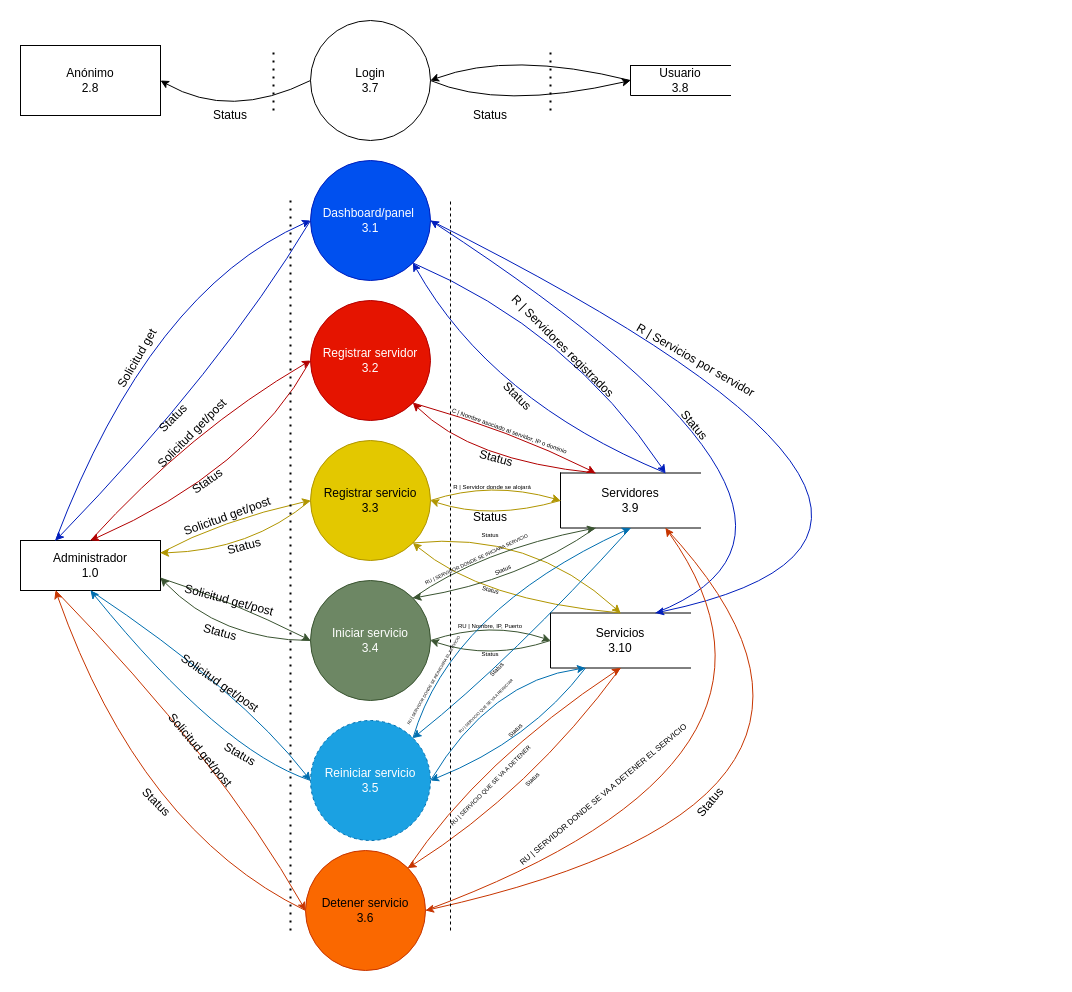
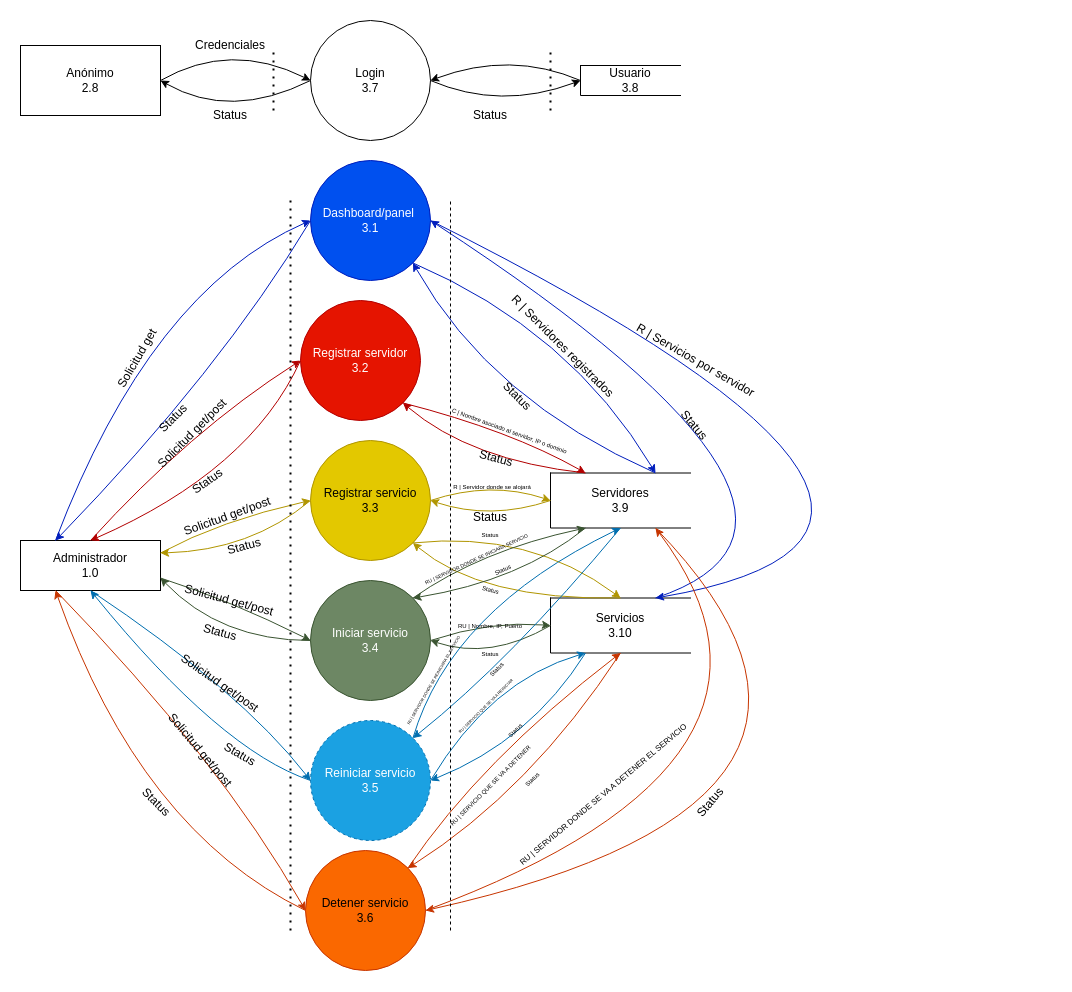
none -> (231, 46)
none -> (233, 60)
(681, 81) -> (631, 81)
(371, 361) -> (361, 361)
(631, 501) -> (621, 501)
(621, 641) -> (621, 626)
